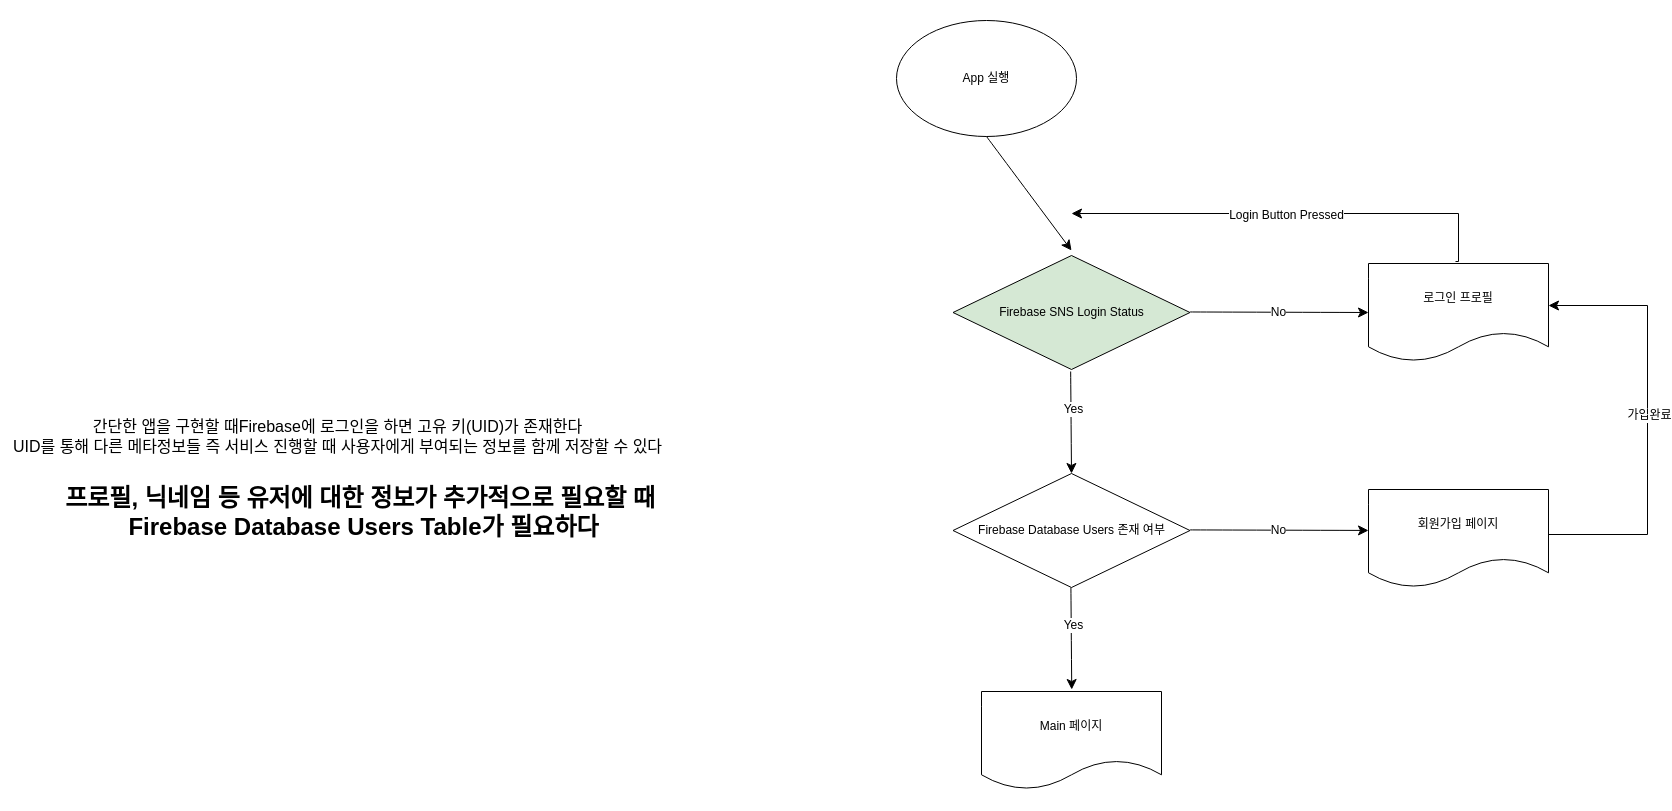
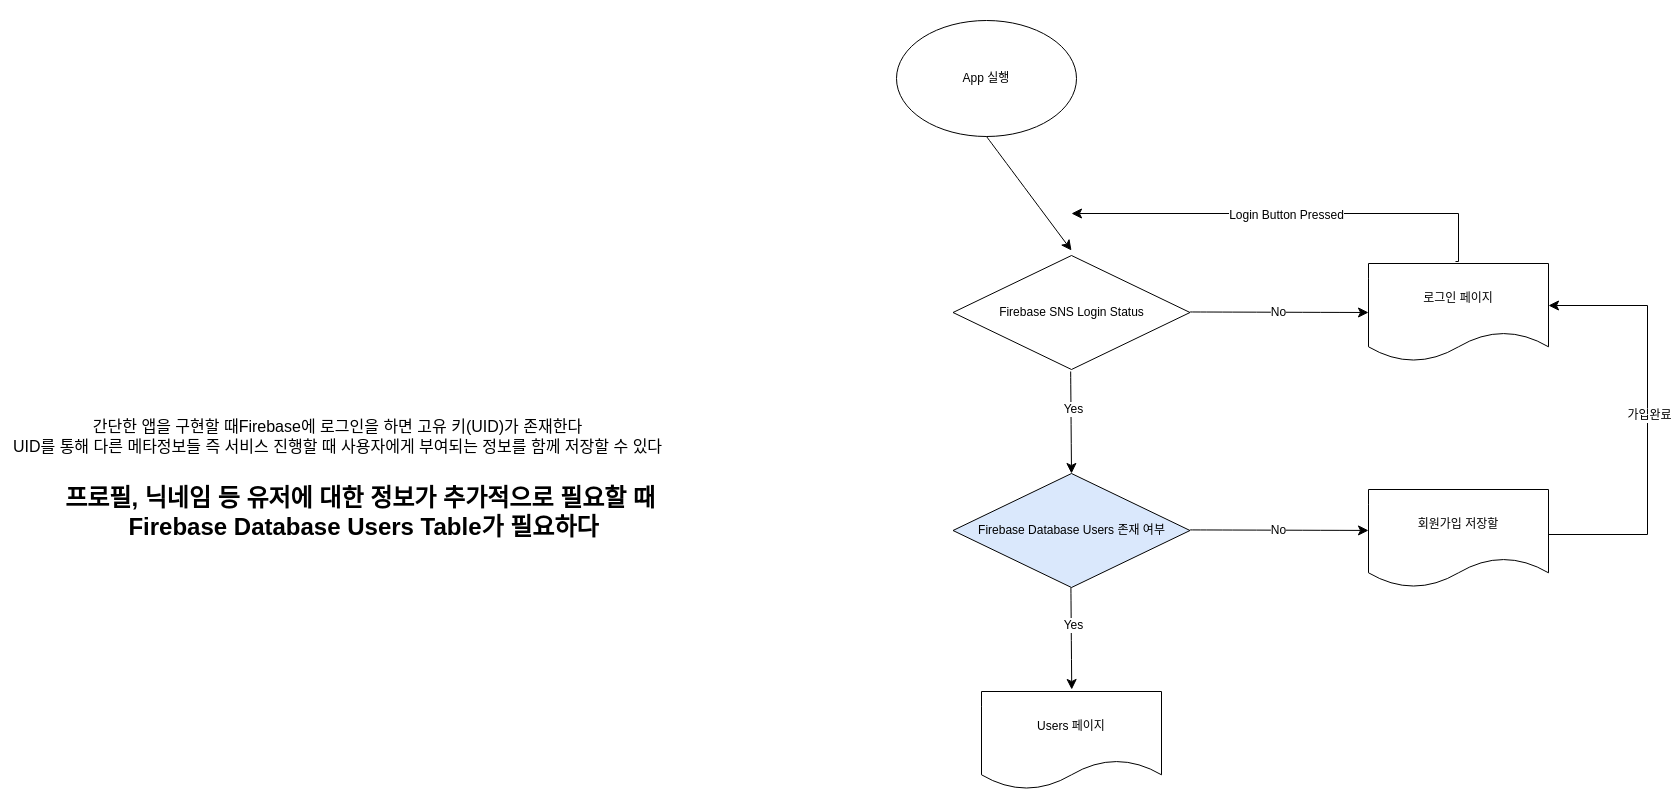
(1459, 299) -> (1459, 299)
(1072, 313) -> (1072, 313)
(1459, 525) -> (1459, 525)
(1072, 531) -> (1072, 531)
(1072, 727) -> (1072, 727)
